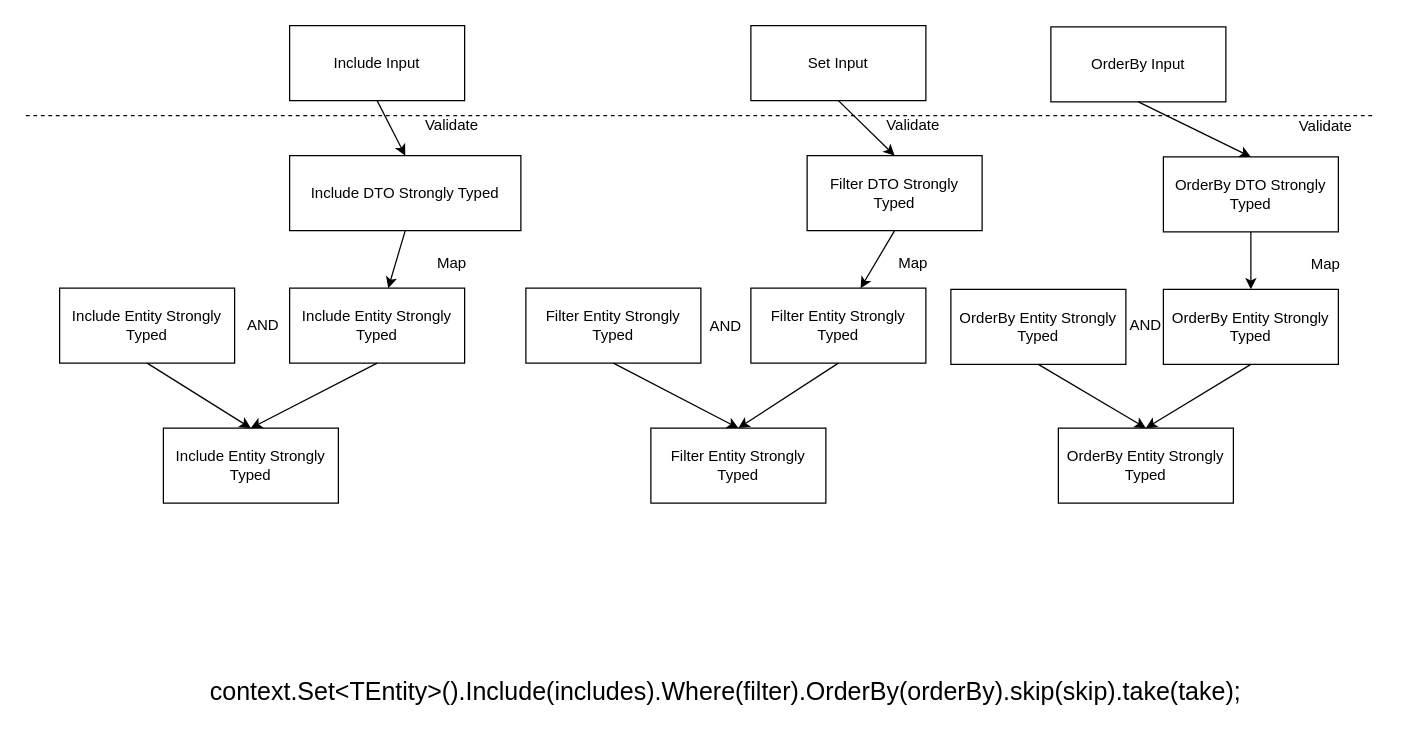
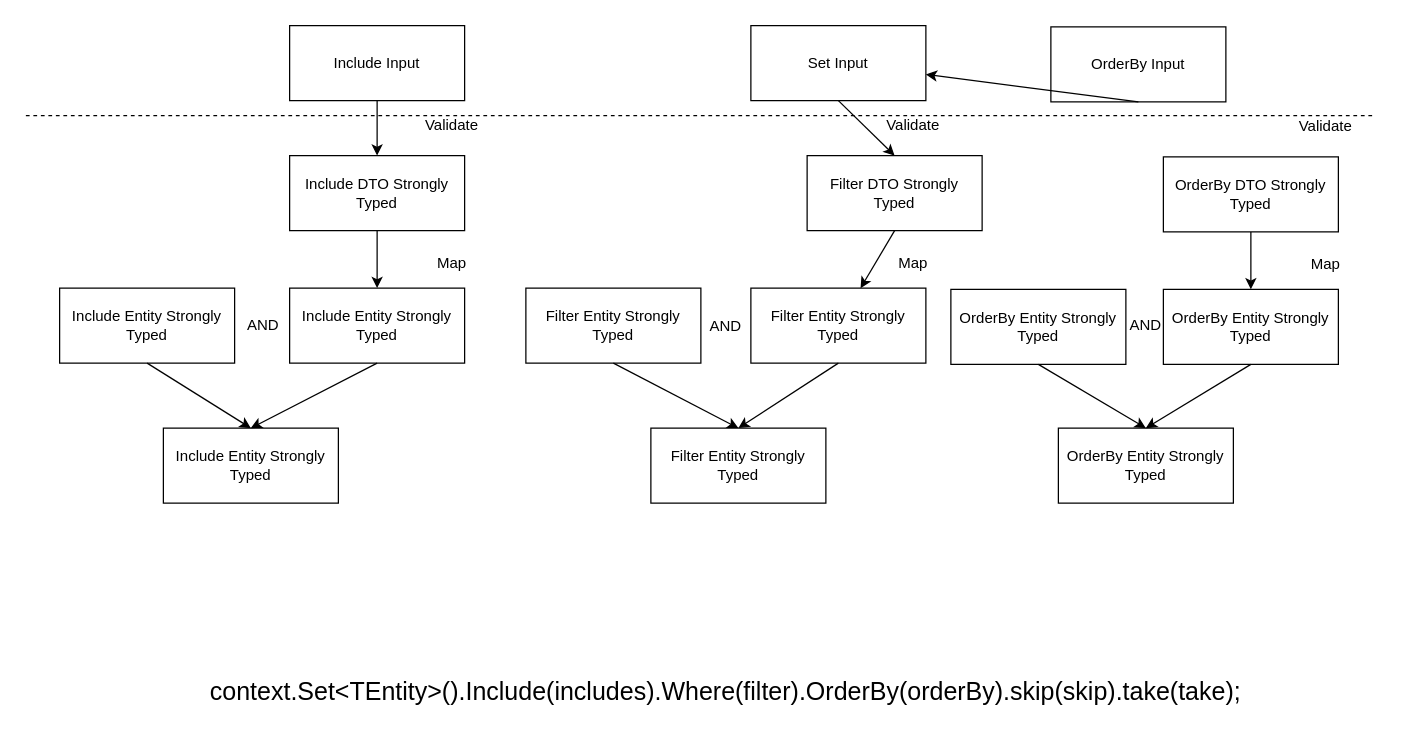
(1207, 135) -> (1036, 89)
(405, 193) -> (377, 193)
